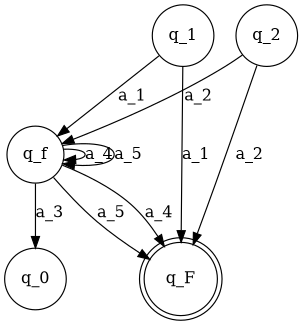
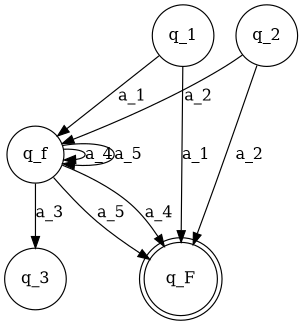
(35, 279) -> (35, 279)
